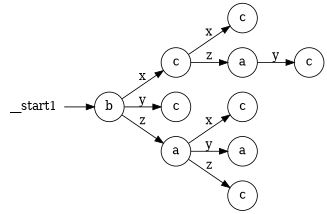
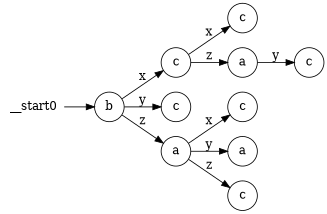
(34, 107) -> (34, 107)
